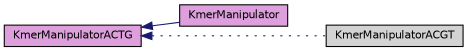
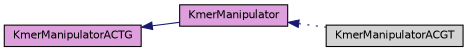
(239, 36) -> (312, 25)
